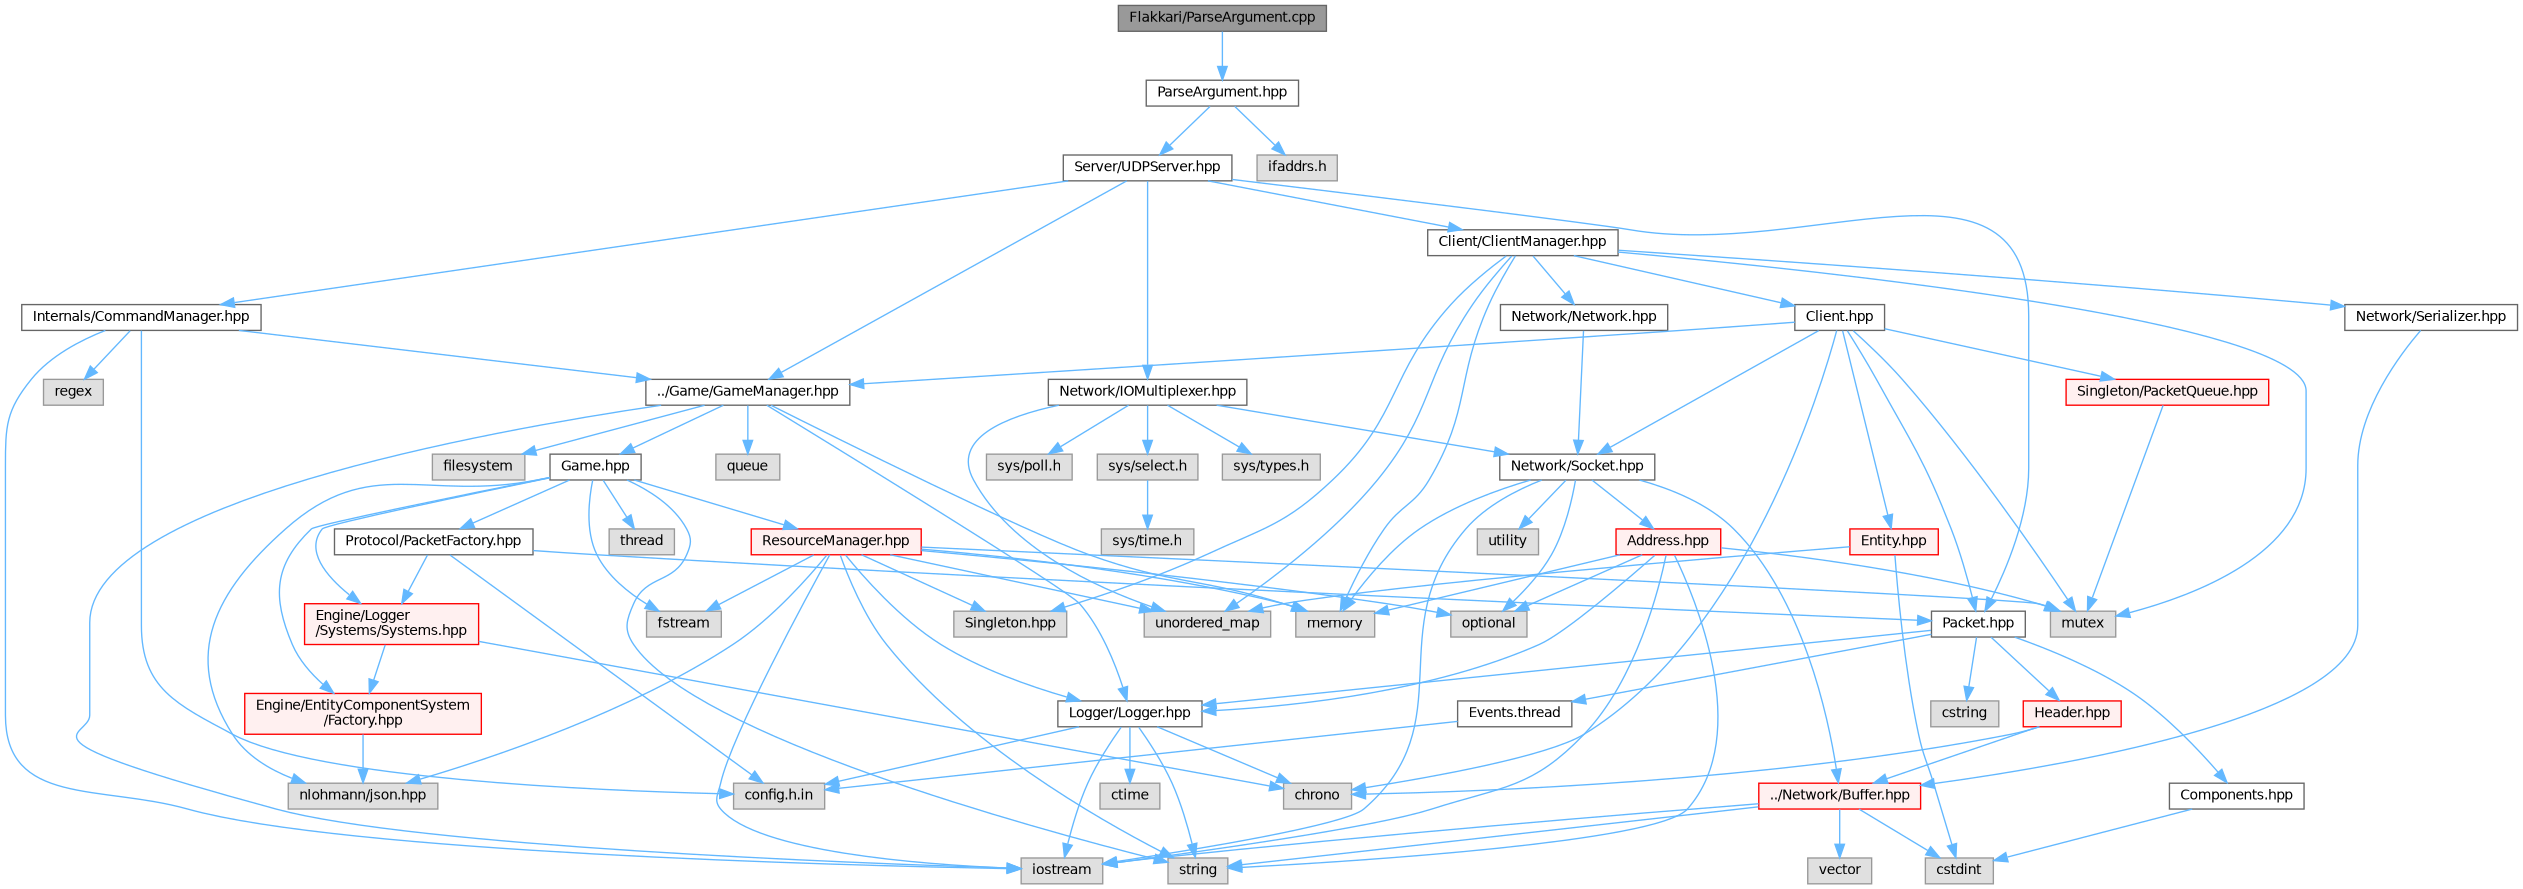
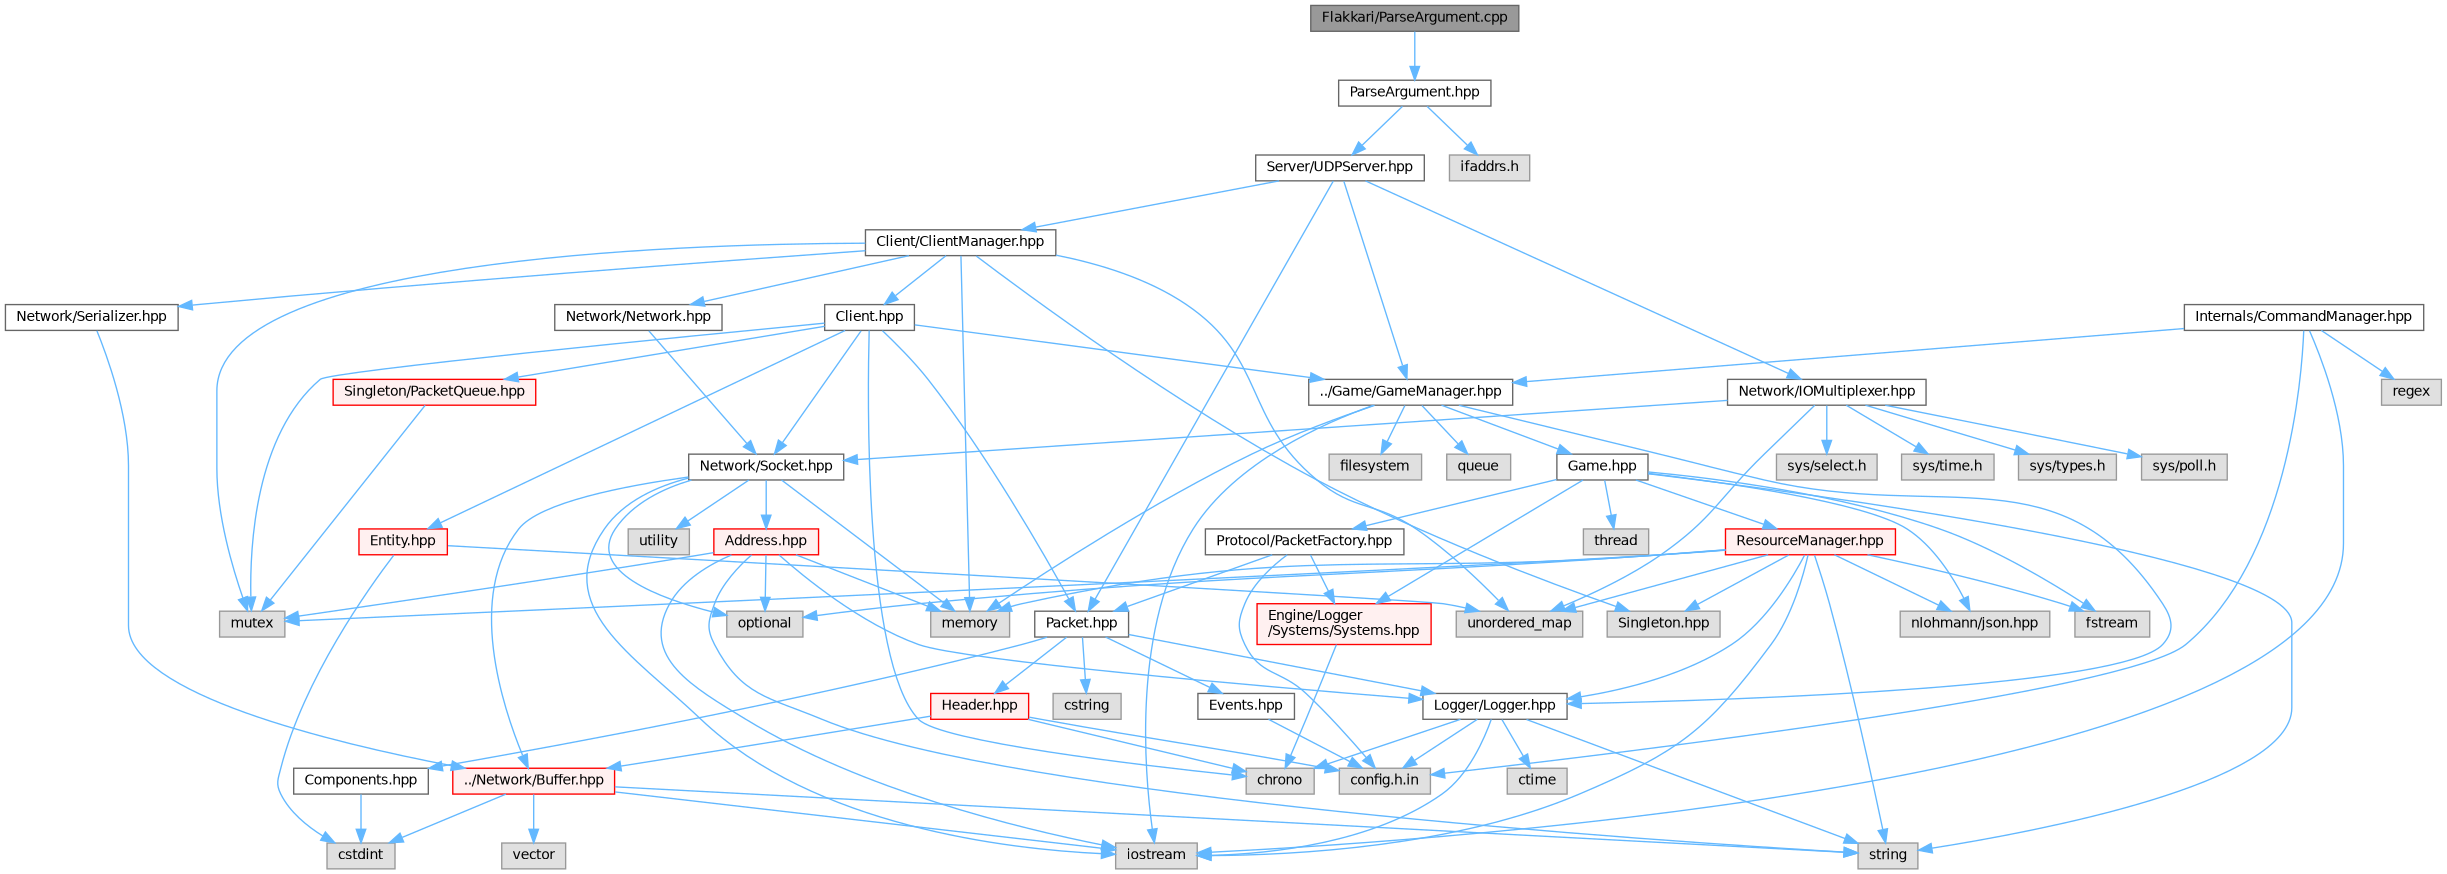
(651, 242) -> none
(1148, 498) -> (1881, 426)
(363, 714) -> none
(1515, 714) -> (1246, 706)
none -> (1177, 743)
